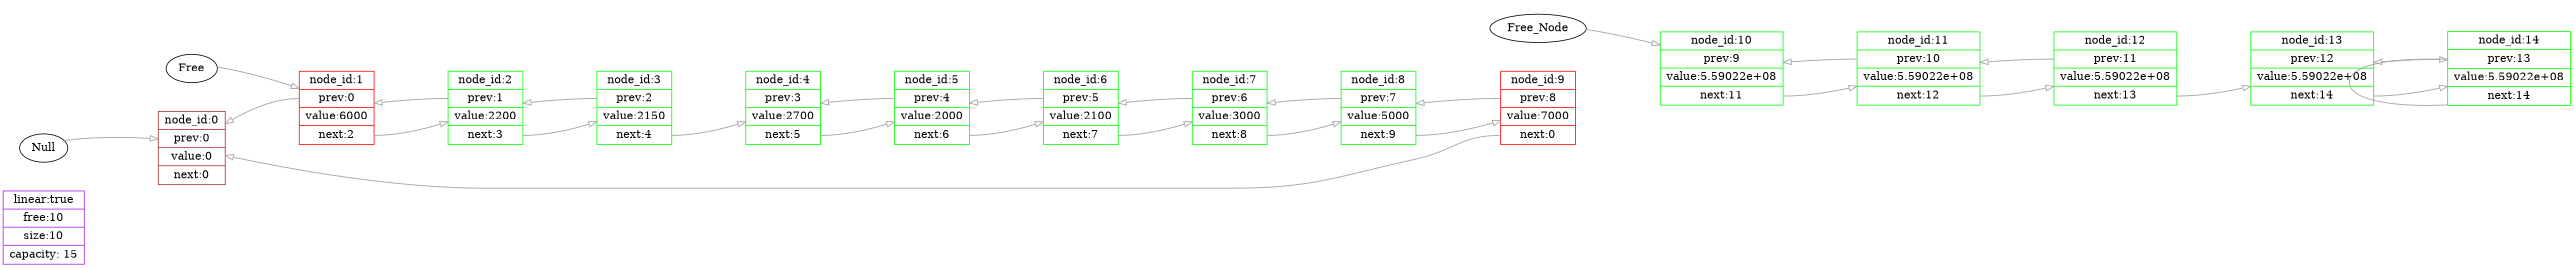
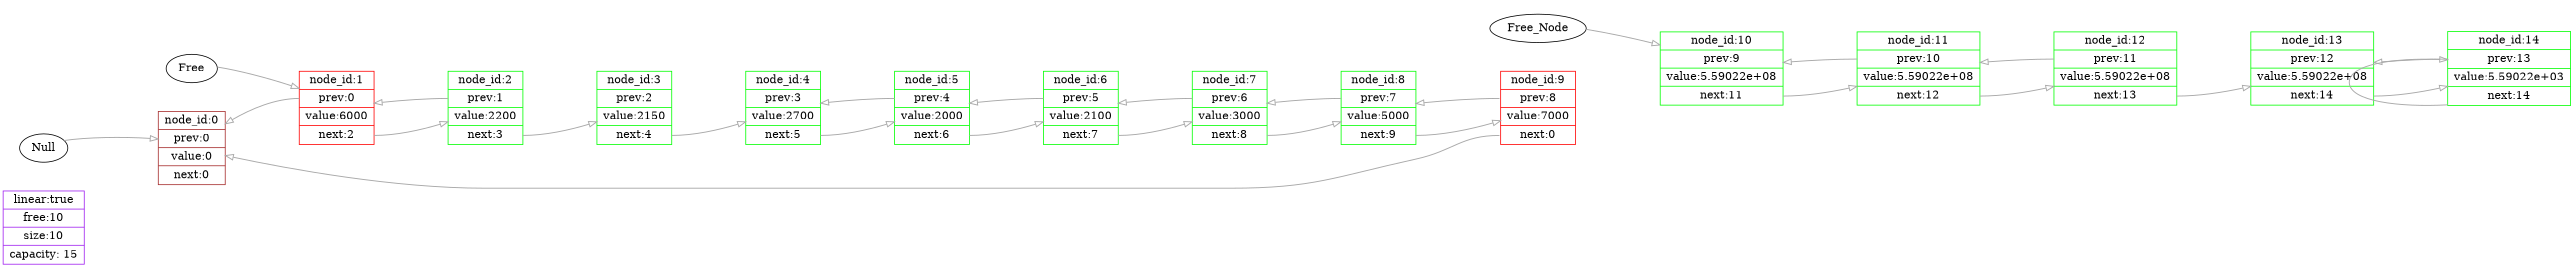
(2509, 77) -> (2509, 77)
(564, 100) -> none
